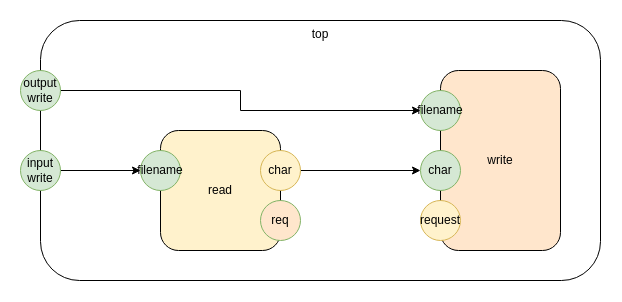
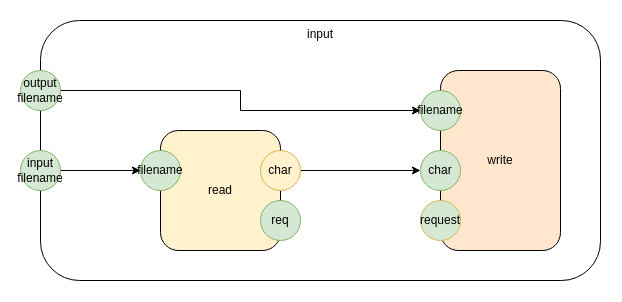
(321, 35) -> (321, 35)
(41, 91) -> (41, 91)
(41, 171) -> (41, 171)
(281, 221) -> (281, 221)
(441, 221) -> (441, 221)
